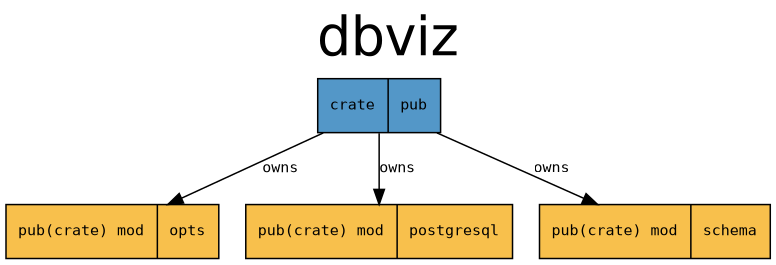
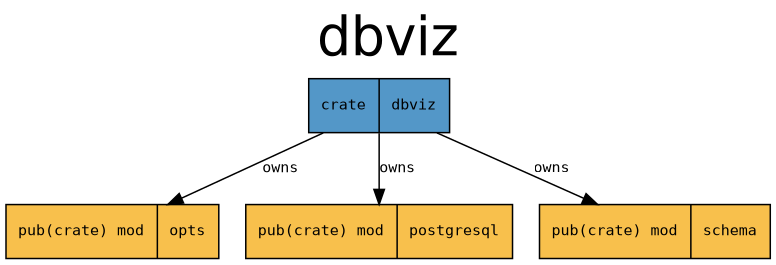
(414, 105) -> (414, 105)
